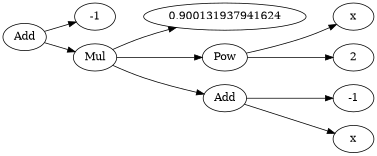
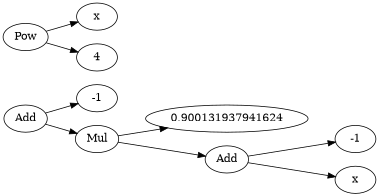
(156, 57) -> none
(354, 57) -> (97, 57)
